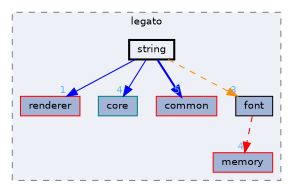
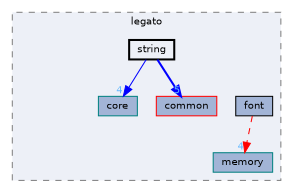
(198, 75) -> none
(50, 106) -> none
(243, 162) -> (243, 162)
